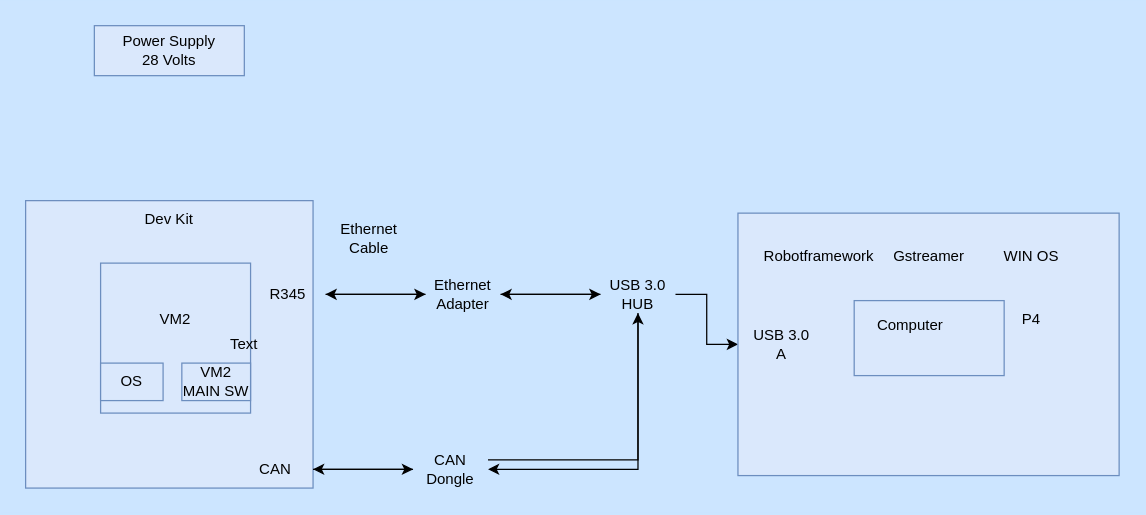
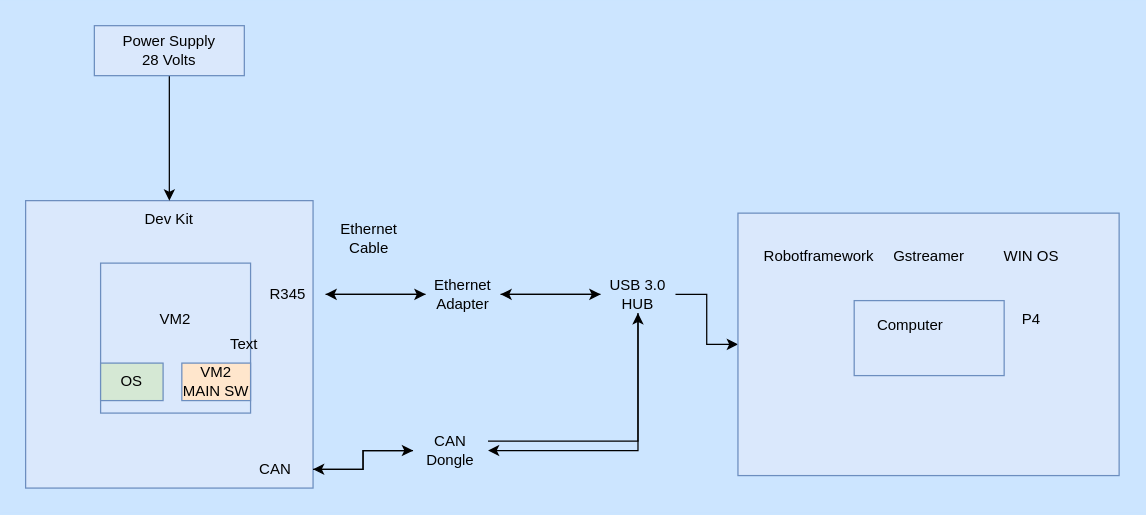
none -> (169, 134)
(782, 344) -> none
(132, 382) -> (132, 382)
(216, 382) -> (216, 382)
(451, 469) -> (451, 451)
